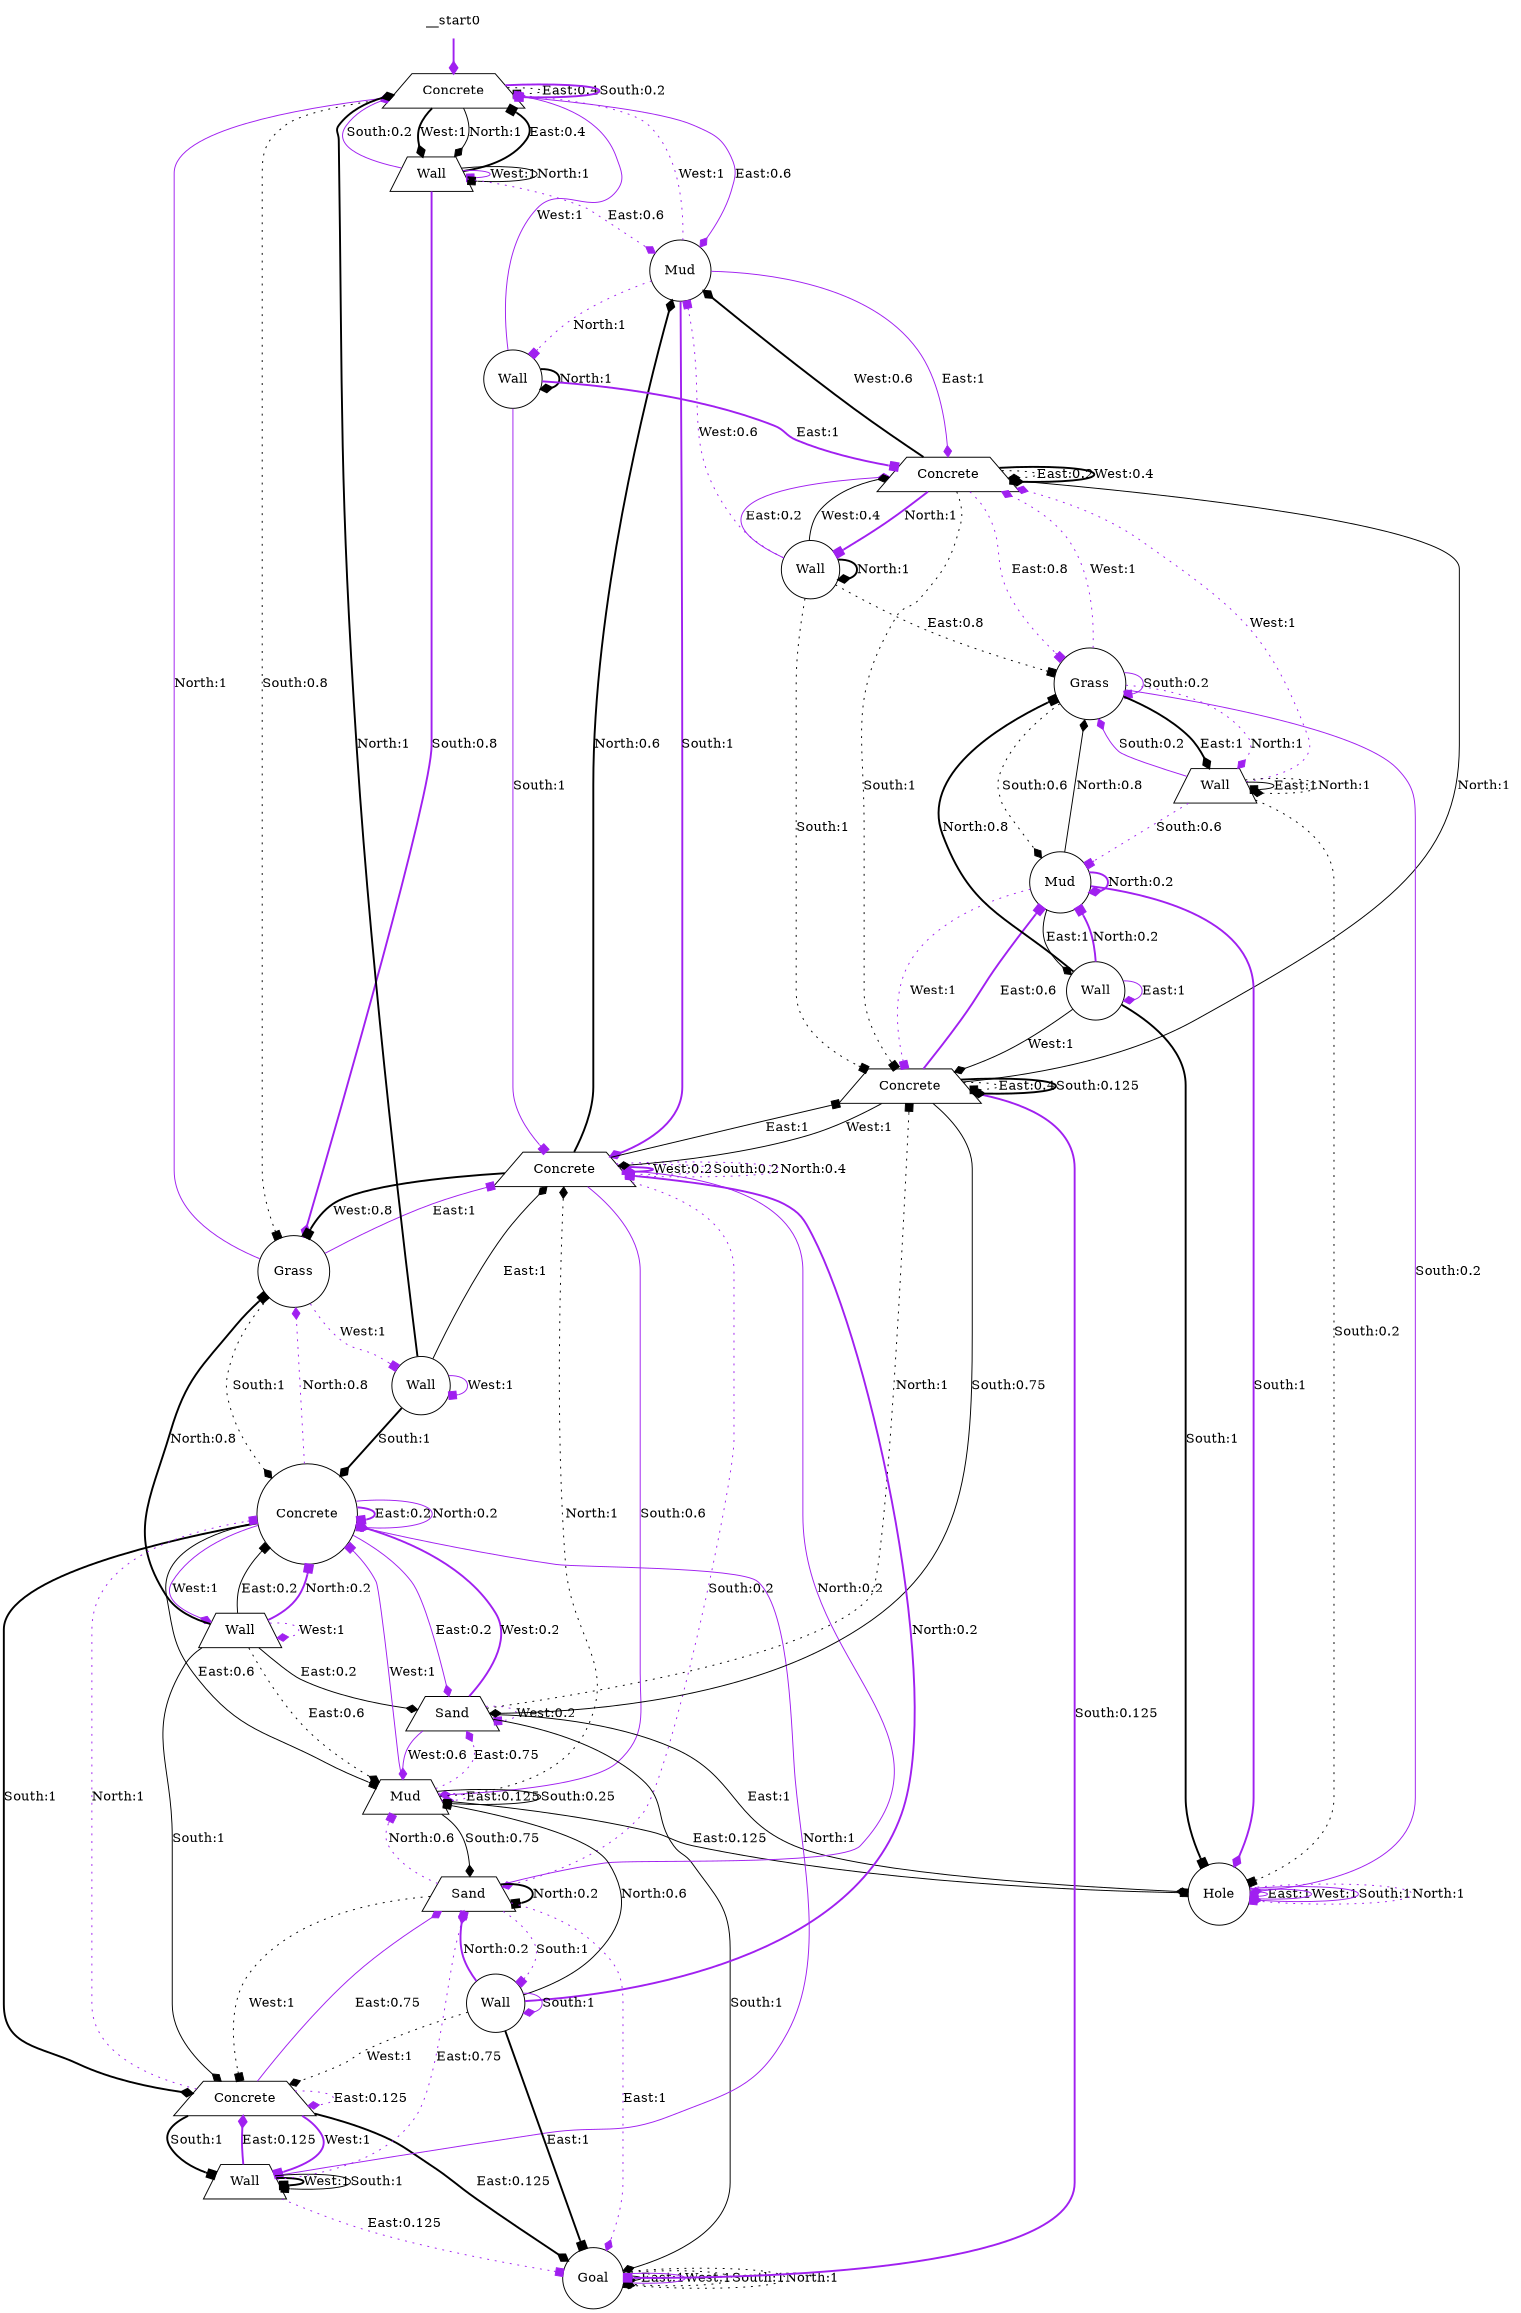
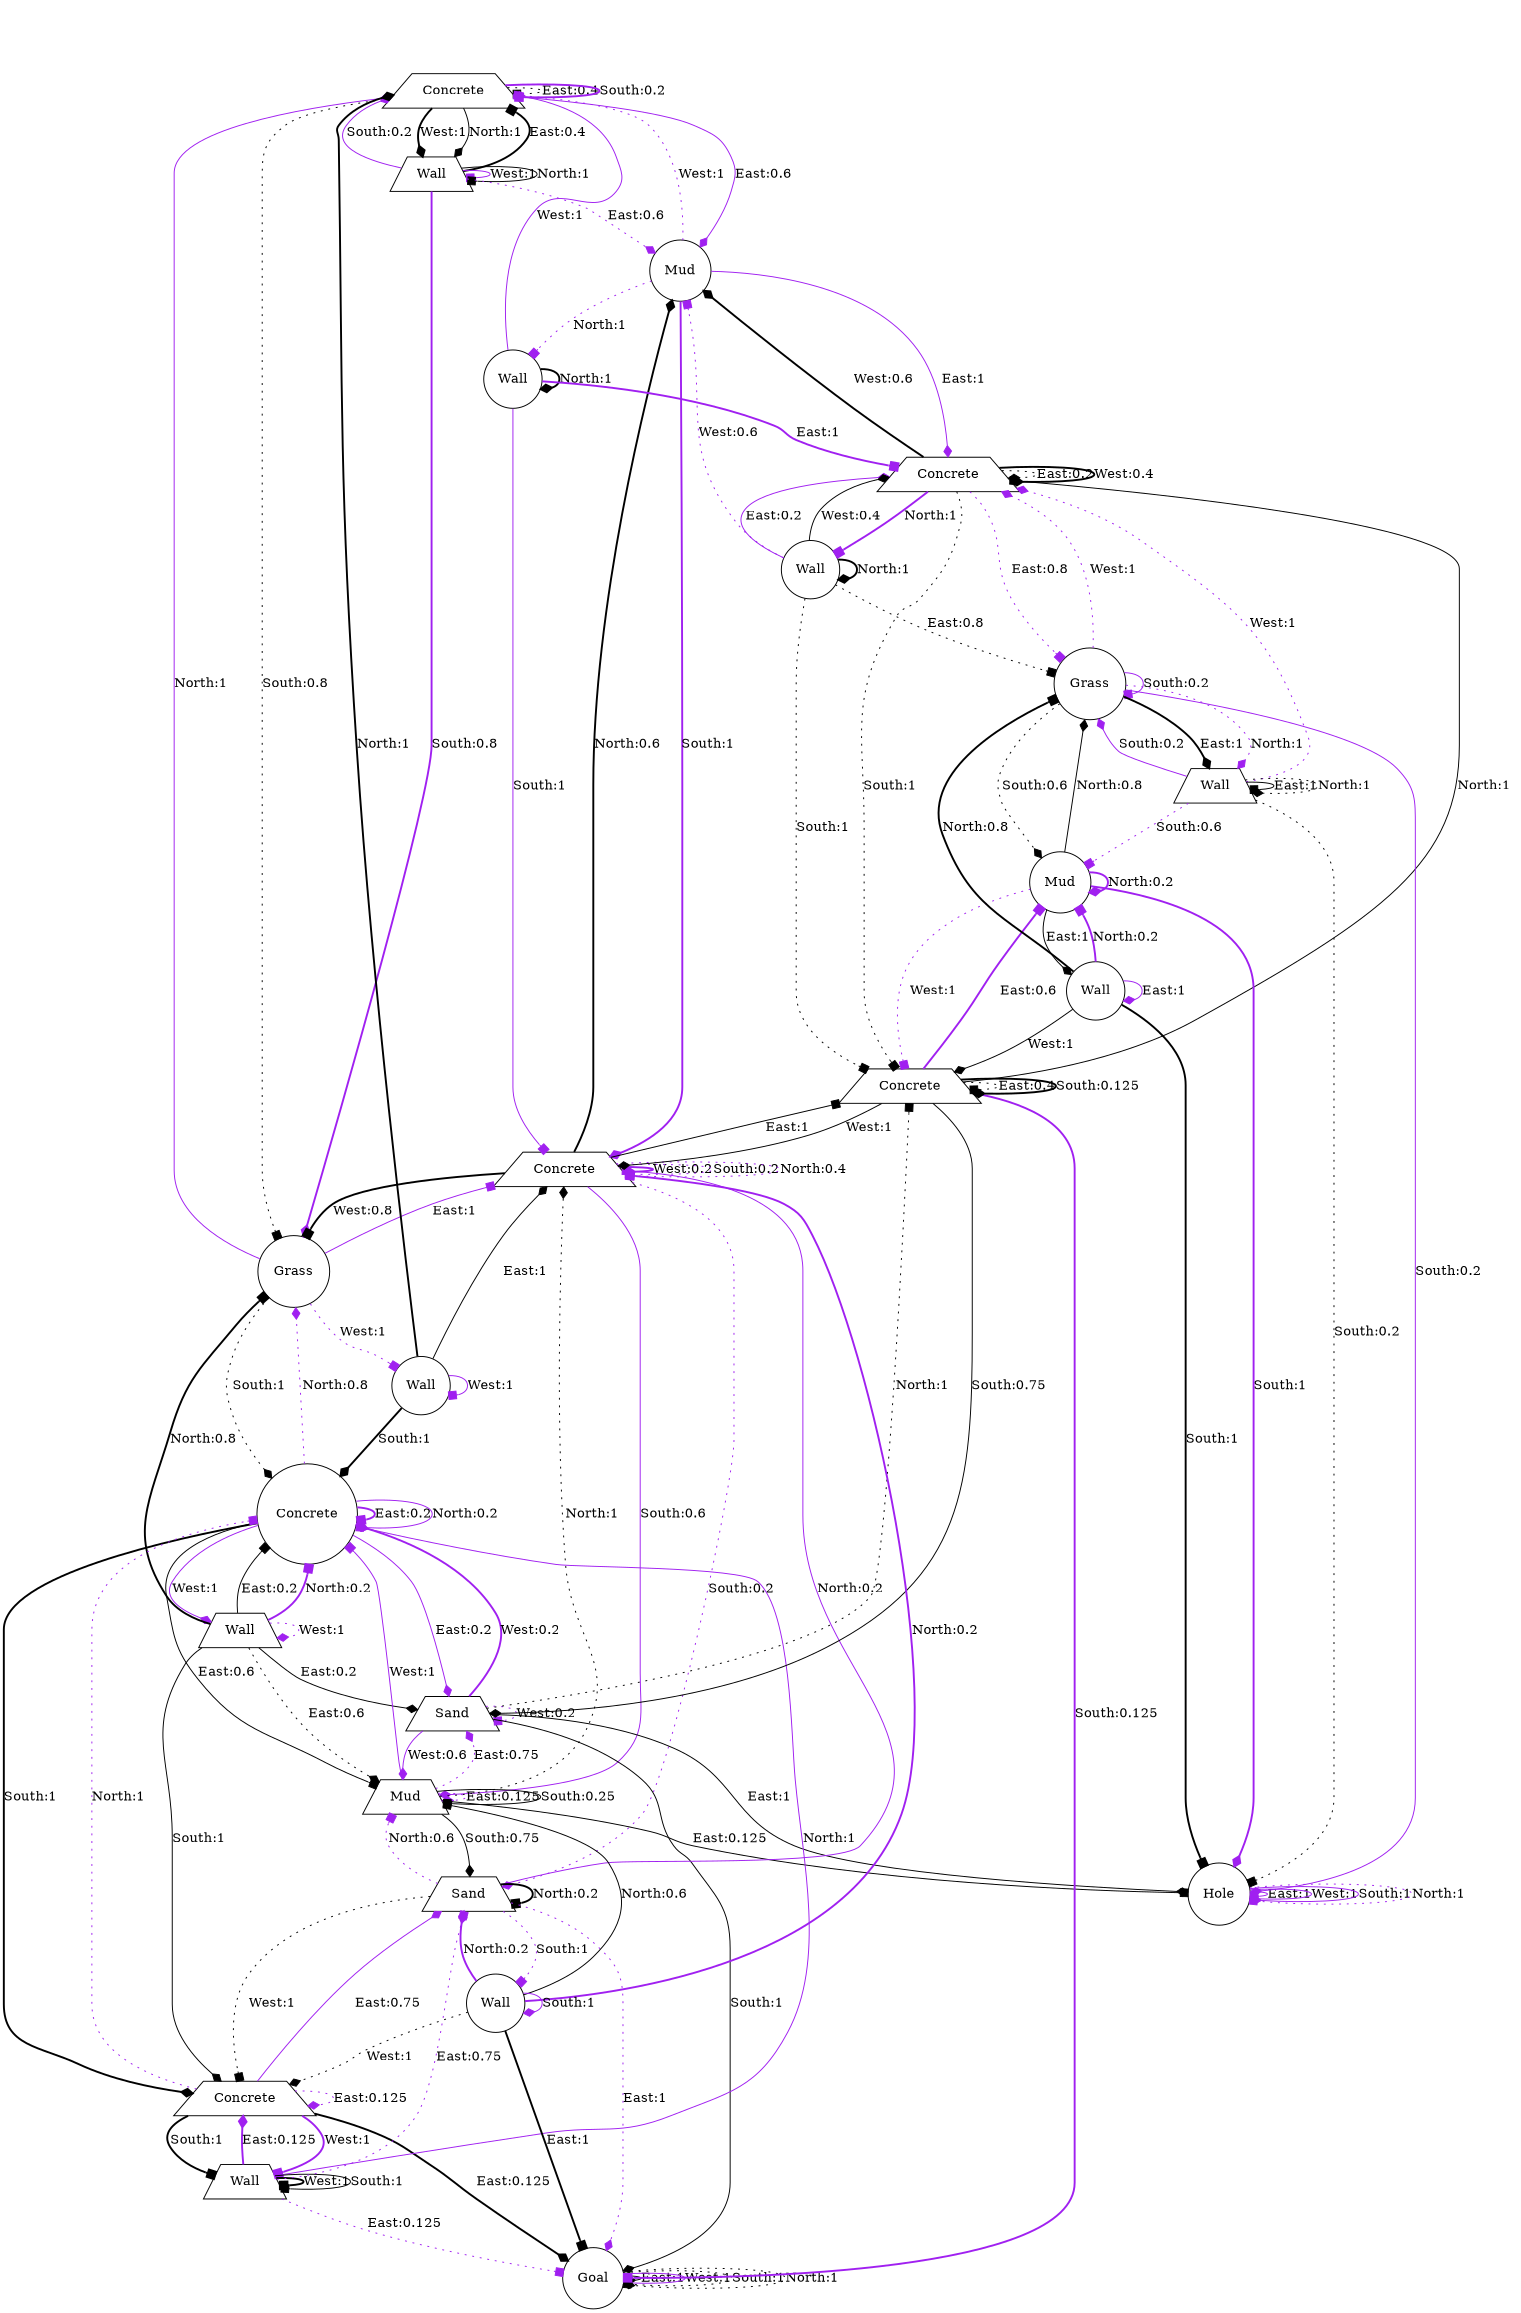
(454, 21) -> none
